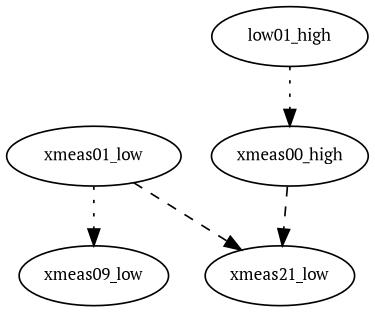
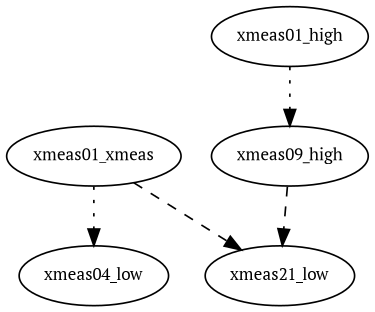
(290, 37) -> (290, 37)
(94, 156) -> (94, 156)
(290, 156) -> (290, 156)
(94, 276) -> (94, 276)
